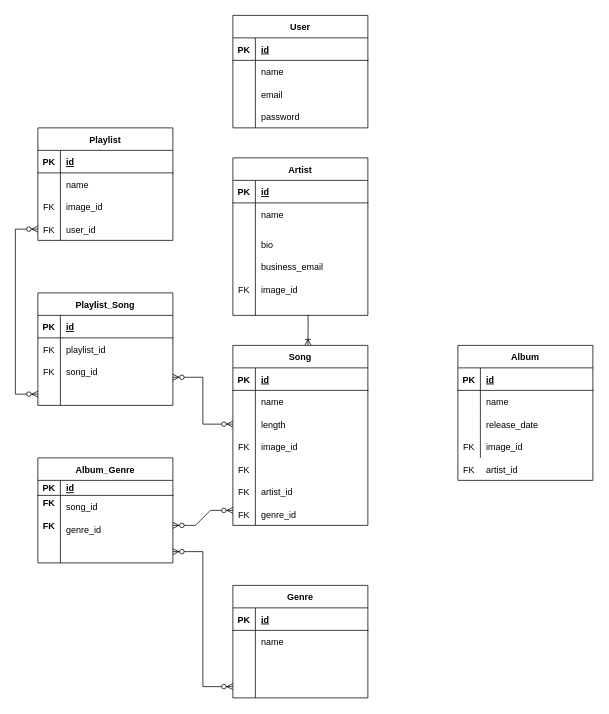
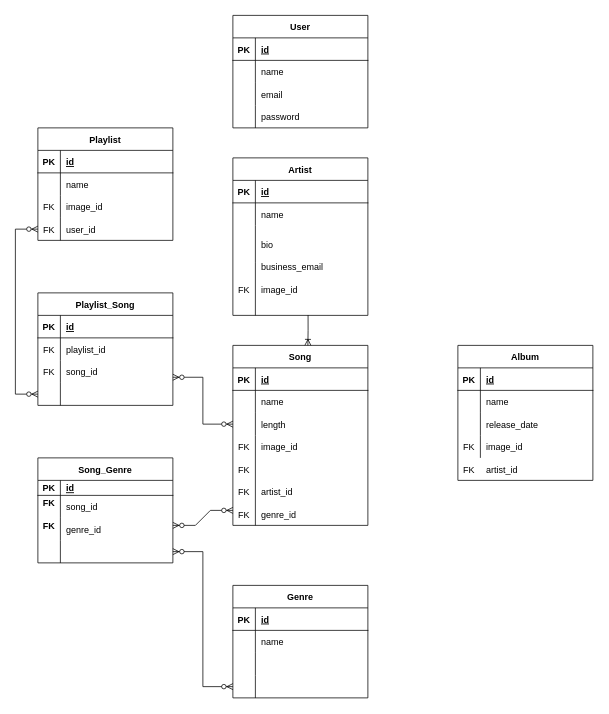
(105, 470) -> (105, 470)
